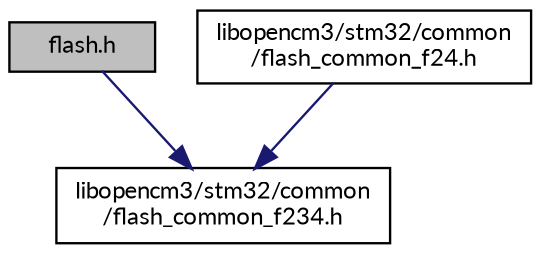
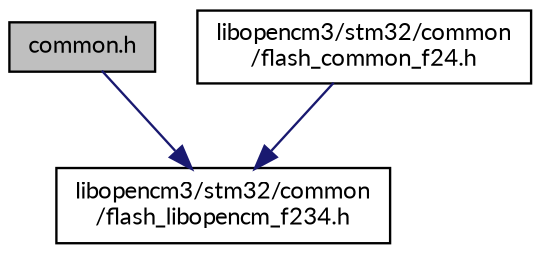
(82, 47) -> (82, 47)
(223, 206) -> (223, 206)
